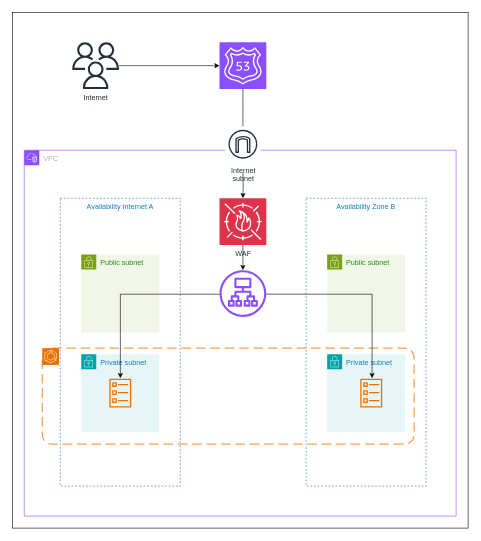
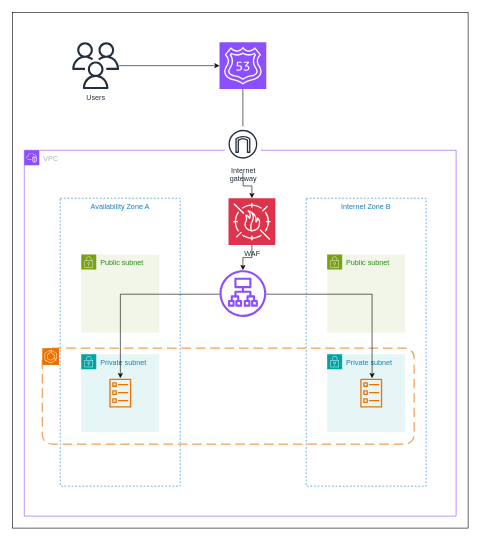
(96, 98) -> (96, 98)
(244, 175) -> (244, 175)
(120, 207) -> (120, 207)
(366, 207) -> (366, 207)
(243, 222) -> (252, 222)
